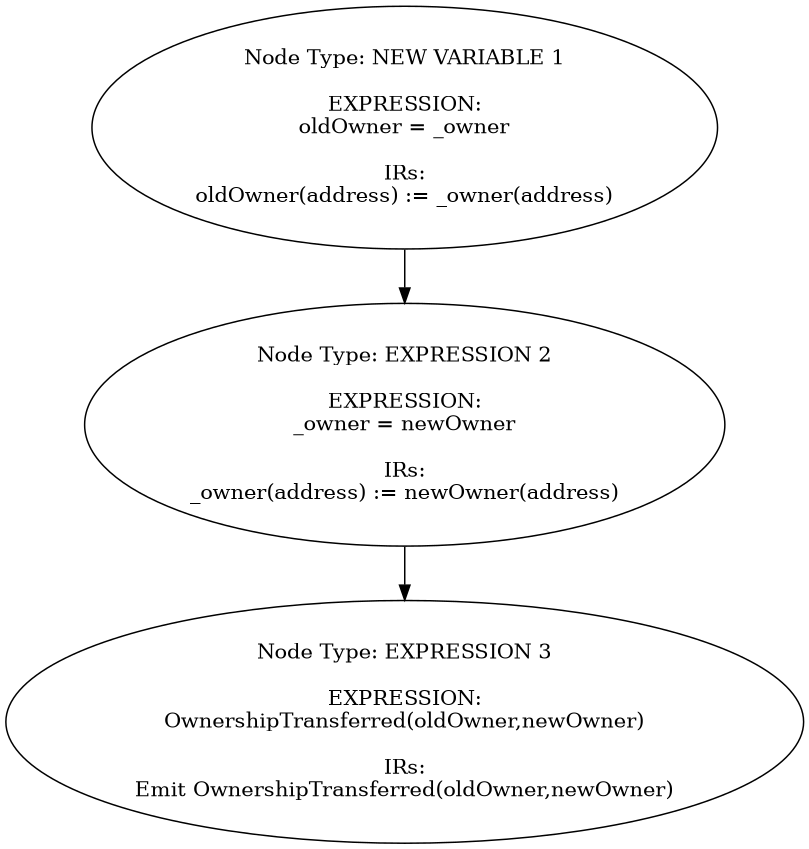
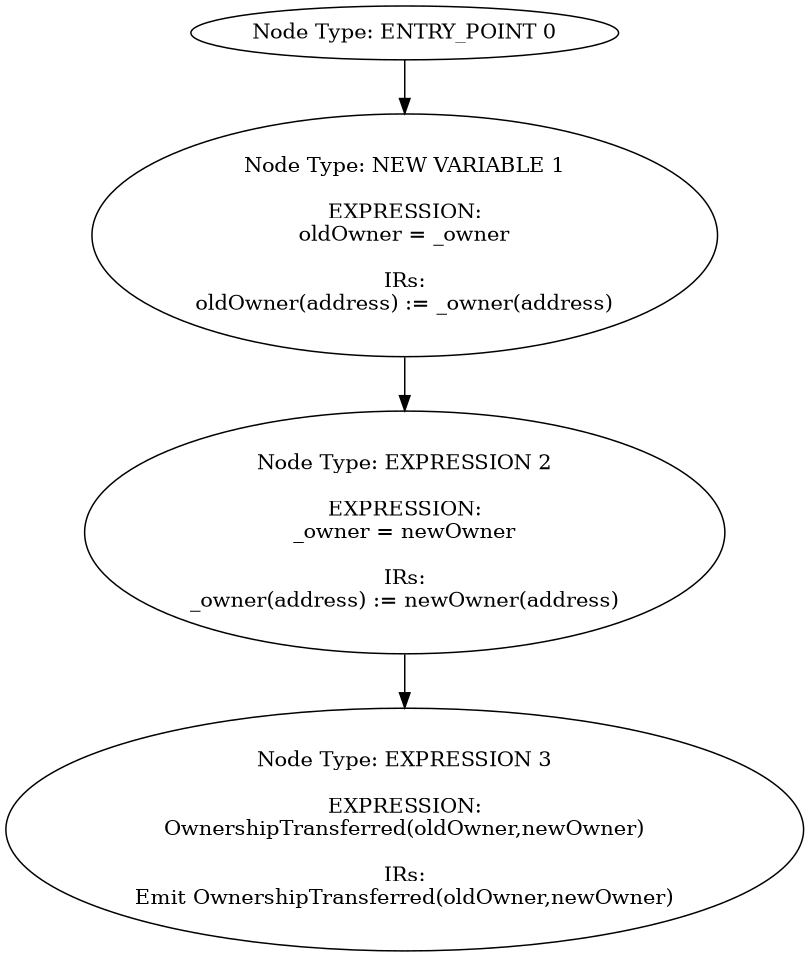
none -> (405, 33)
